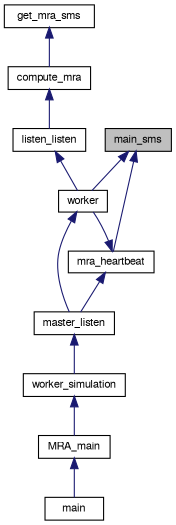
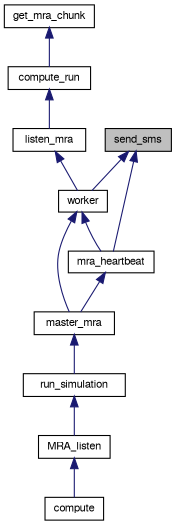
(49, 16) -> (49, 16)
(49, 78) -> (49, 78)
(49, 140) -> (49, 140)
(138, 140) -> (138, 140)
(102, 226) -> (93, 237)
(74, 323) -> (74, 323)
(74, 385) -> (74, 385)
(74, 447) -> (74, 447)
(74, 509) -> (74, 509)
